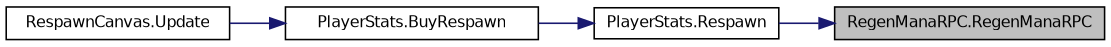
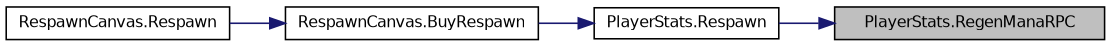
(118, 23) -> (118, 23)
(412, 23) -> (412, 23)
(970, 23) -> (970, 23)
